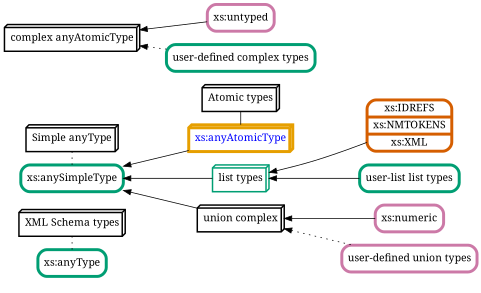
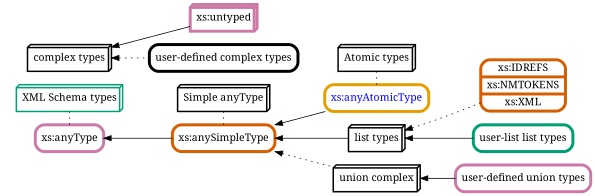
(241, 18) -> (224, 18)
(72, 38) -> (69, 58)
(241, 58) -> (224, 58)
(241, 118) -> (377, 78)
none -> (142, 138)
(241, 138) -> (377, 98)
(322, 158) -> (447, 116)
(72, 178) -> (224, 138)
(241, 178) -> (377, 138)
(164, 200) -> (308, 160)
(409, 218) -> none
(72, 223) -> (69, 98)
(322, 238) -> (442, 178)
(72, 263) -> (69, 138)
